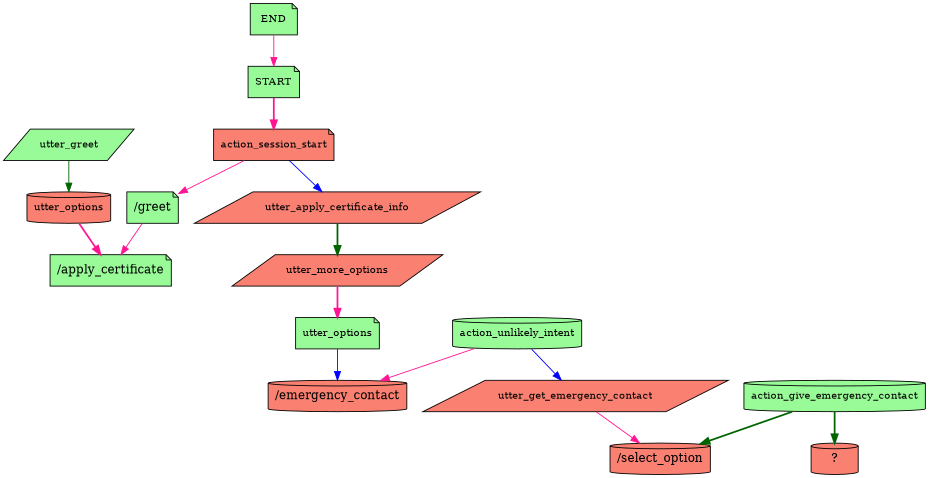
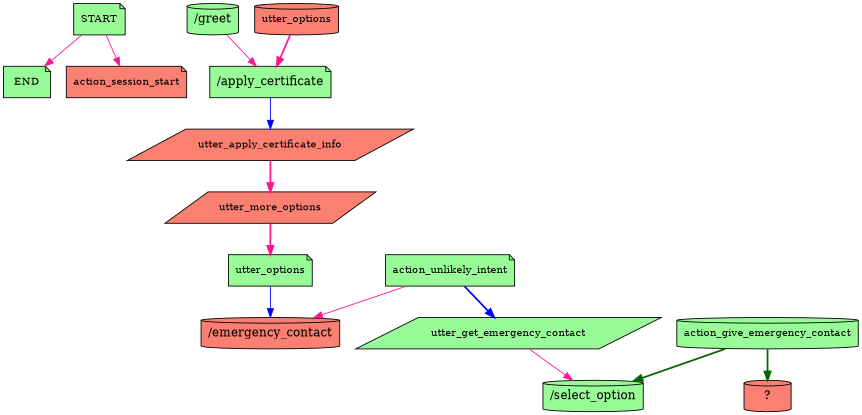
(274, 46) -> (67, 48)
(274, 109) -> (111, 47)
(69, 145) -> none
(303, 173) -> (270, 109)
(215, 175) -> none
(153, 208) -> (213, 19)
(337, 235) -> (270, 172)
(517, 333) -> (450, 270)
(543, 361) -> (476, 299)
(576, 396) -> (509, 333)
(660, 459) -> (593, 396)
